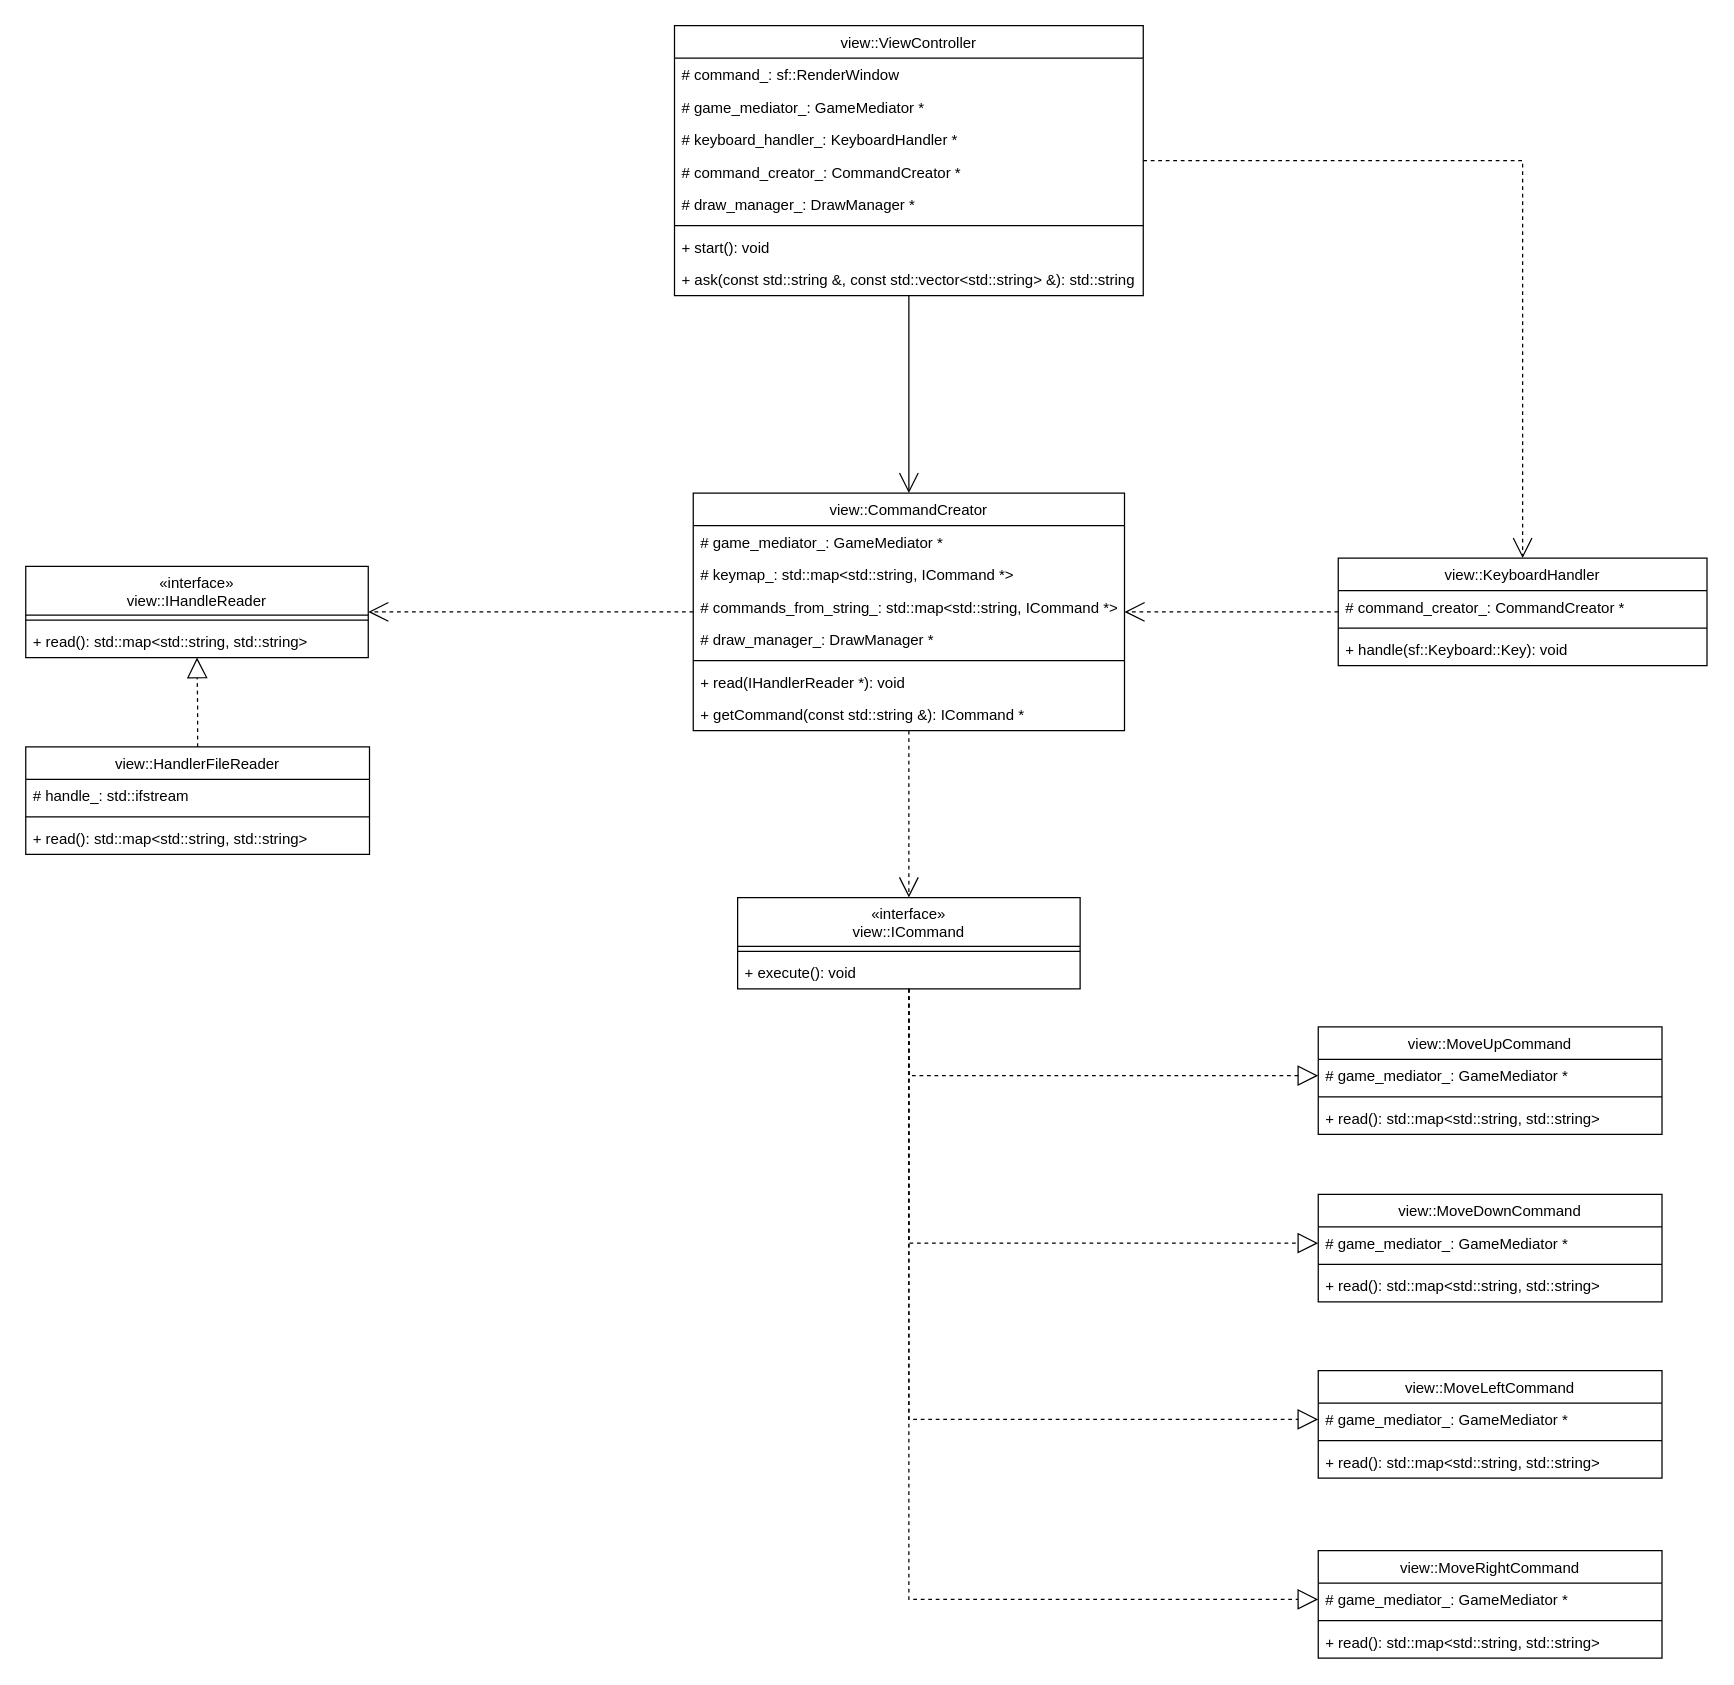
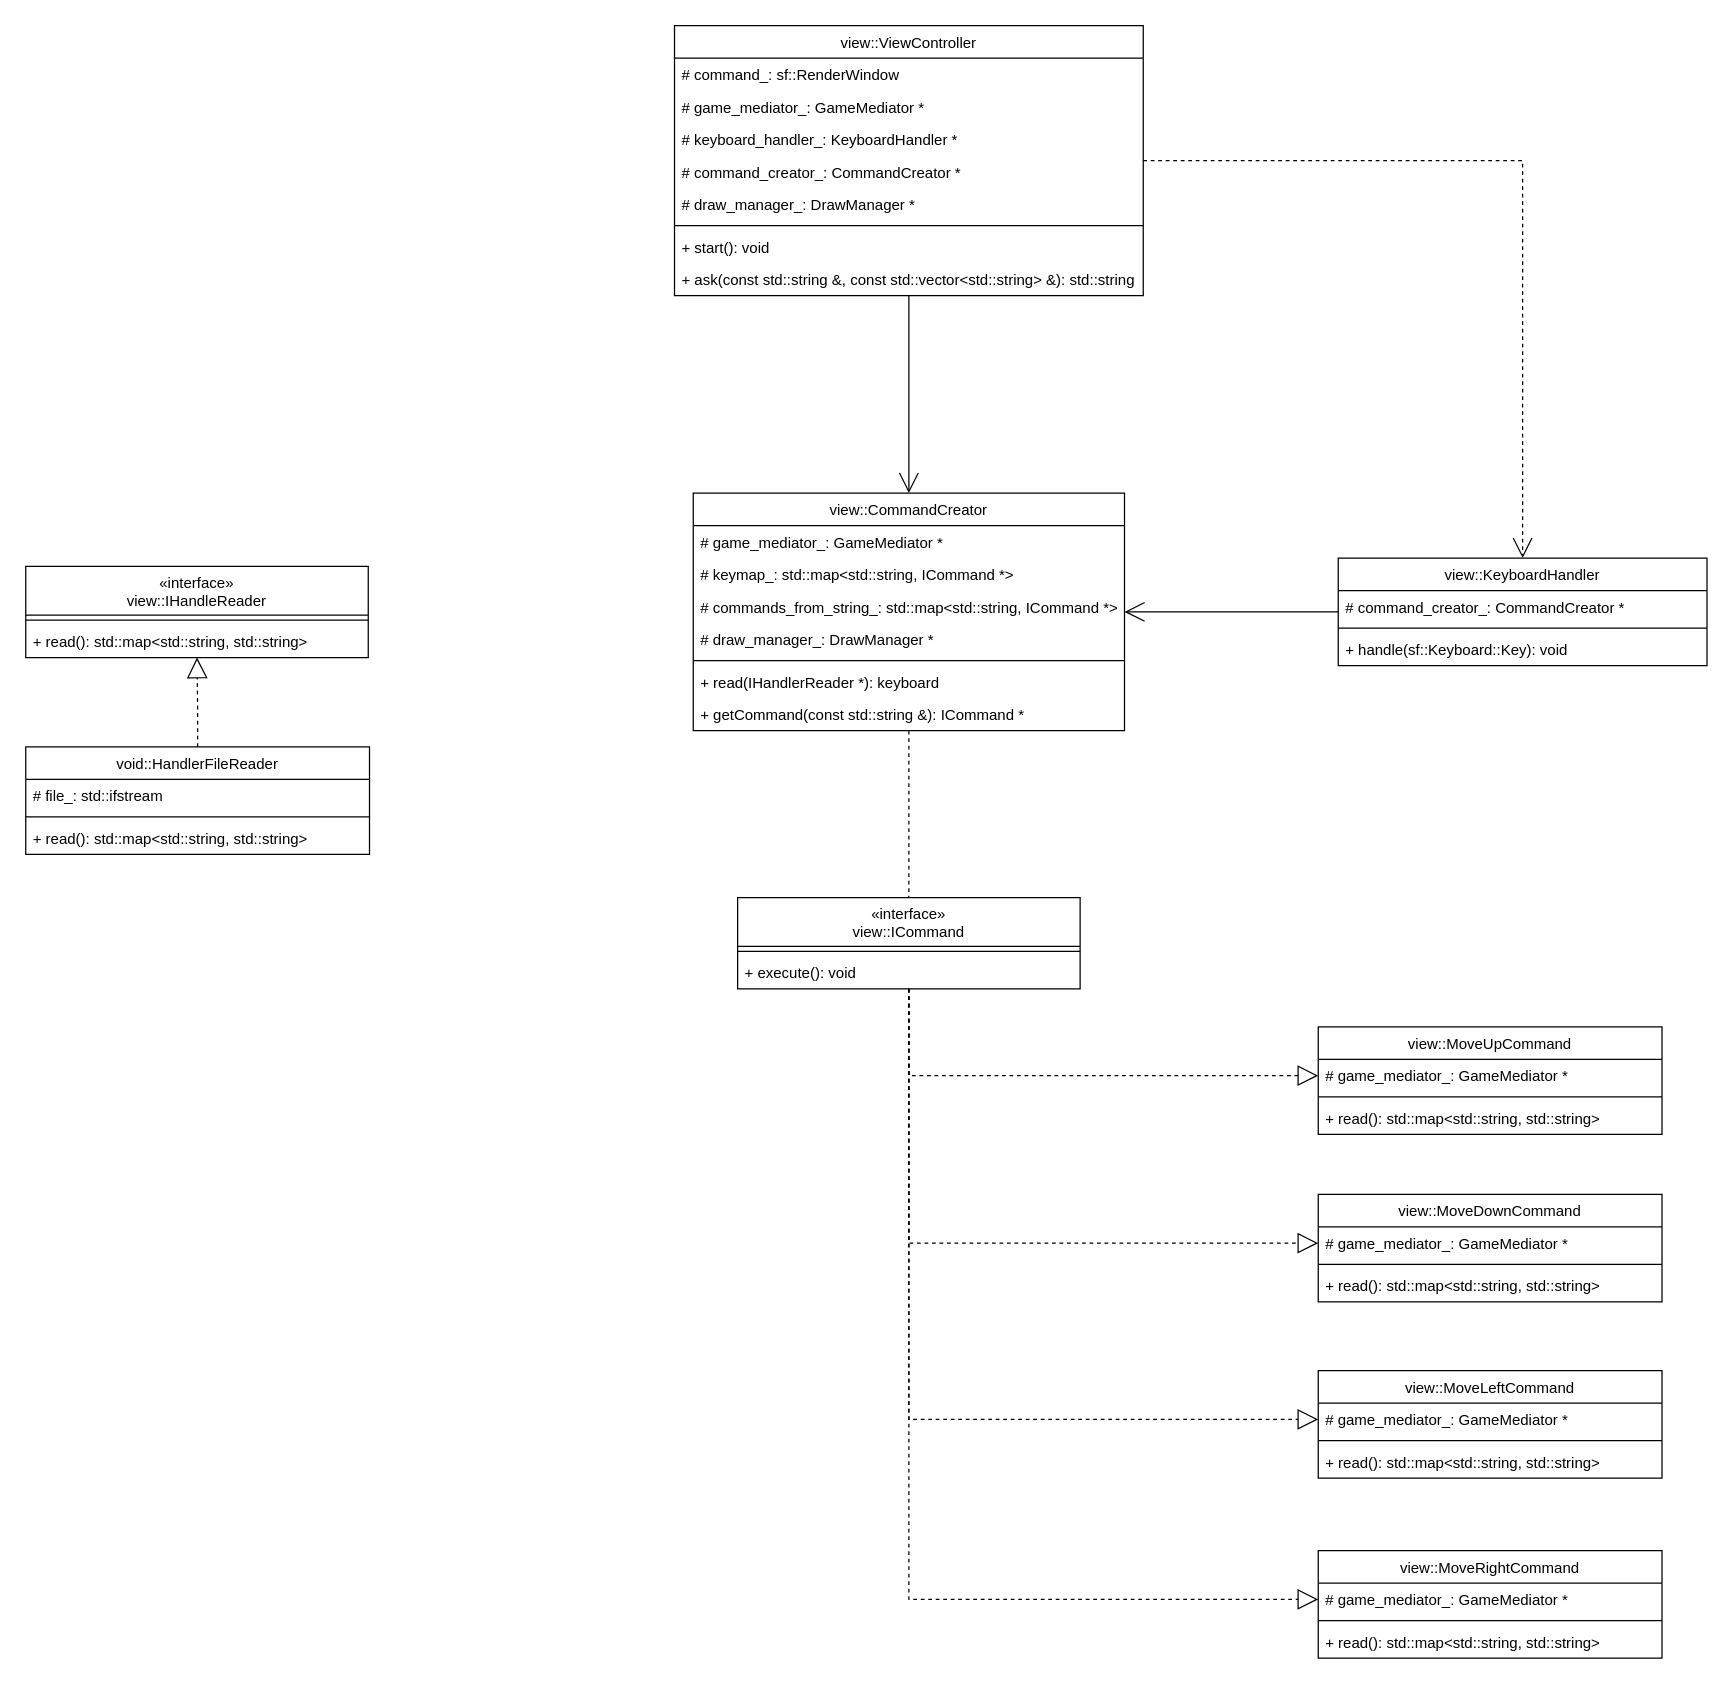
(531, 612) -> none
(1232, 612) -> (1232, 612)
(814, 683) -> (833, 683)
(197, 764) -> (197, 764)
(120, 796) -> (109, 796)
(909, 891) -> (909, 891)
